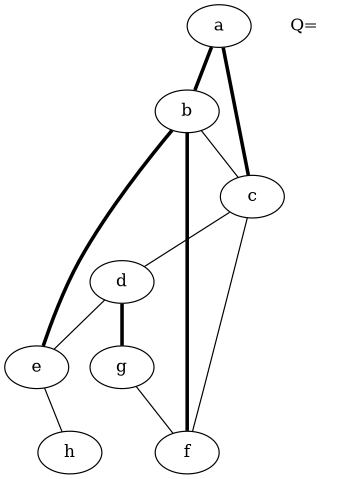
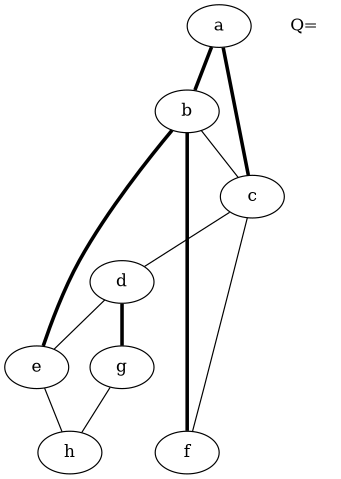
(155, 410) -> (96, 410)
